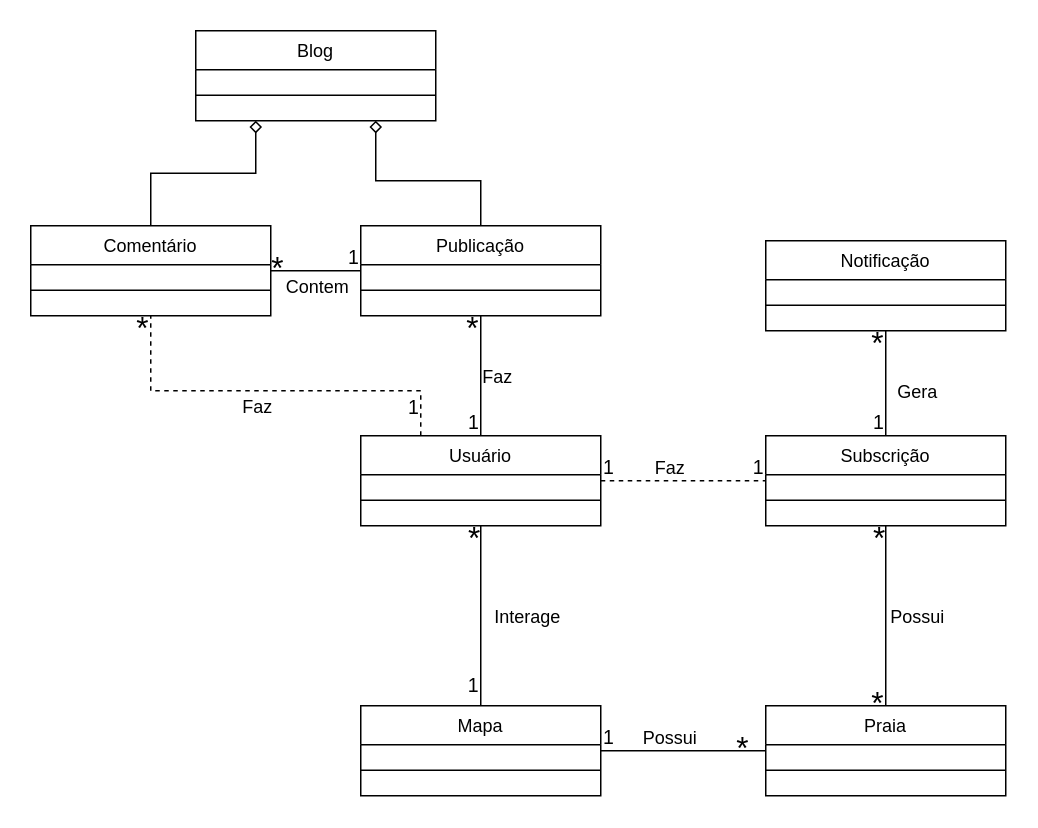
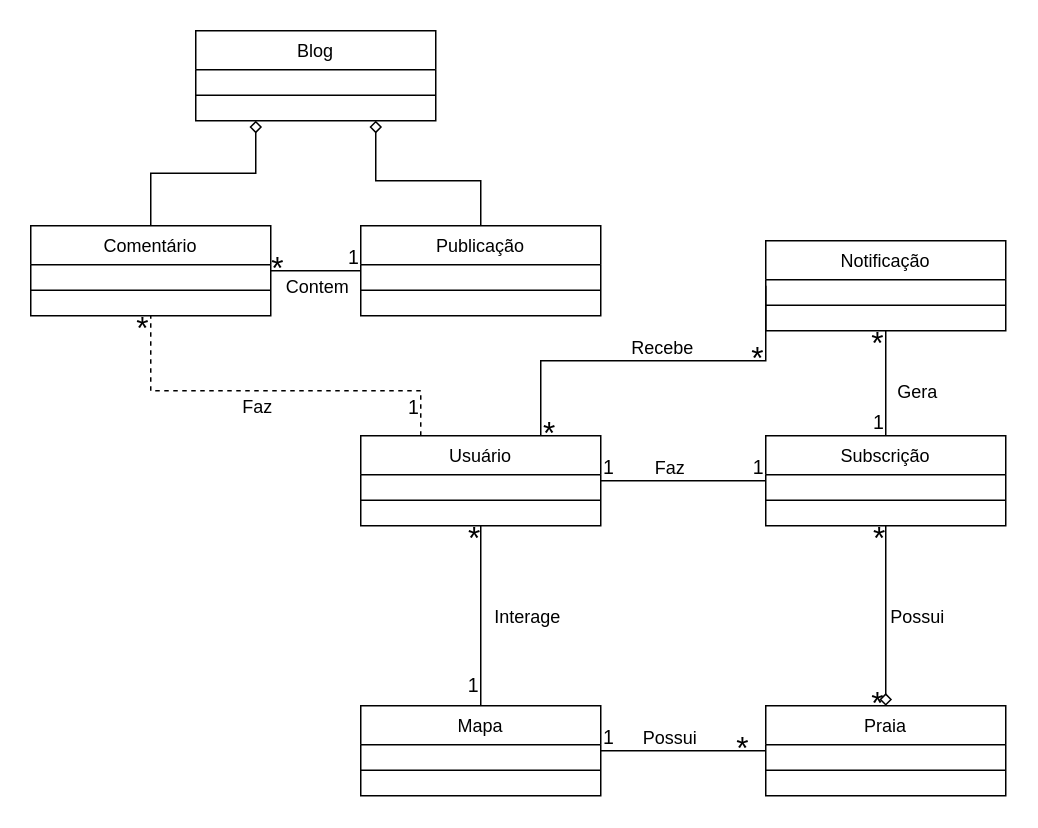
none -> (630, 361)
(481, 377) -> none
(683, 481) -> (683, 481)
(886, 699) -> (886, 693)
